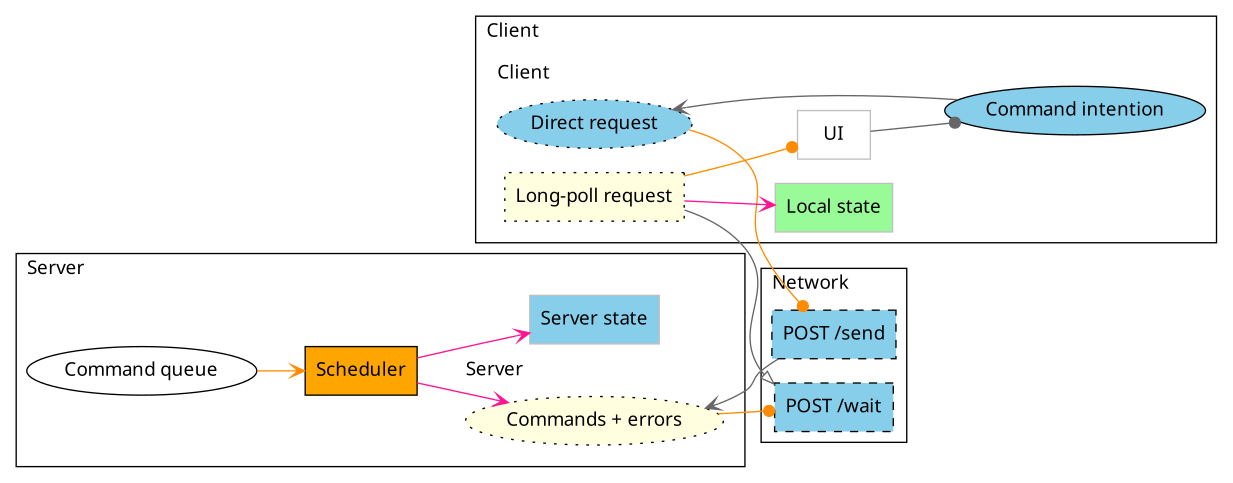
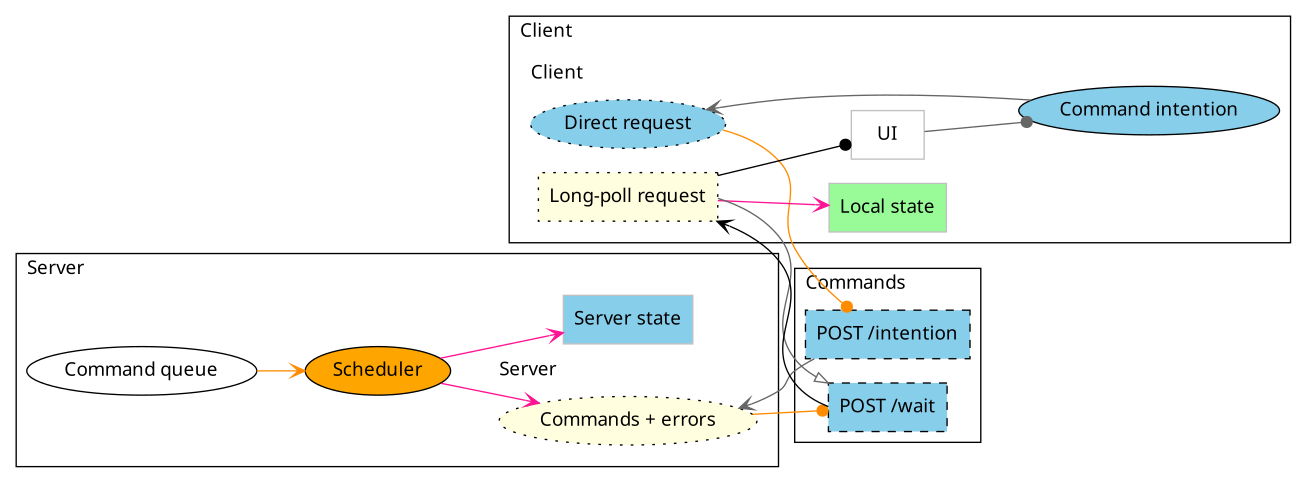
(736, 163) -> (788, 159)
(811, 284) -> (856, 284)
none -> (789, 313)
(834, 334) -> (888, 334)
(361, 371) -> (378, 371)
